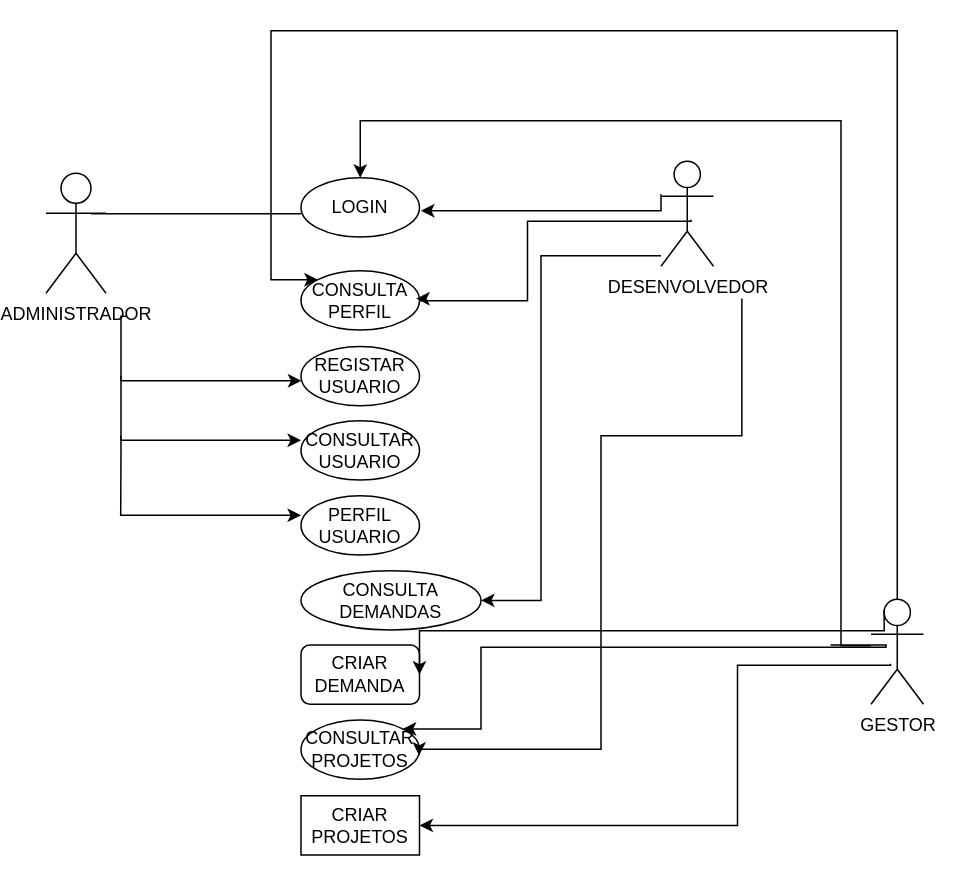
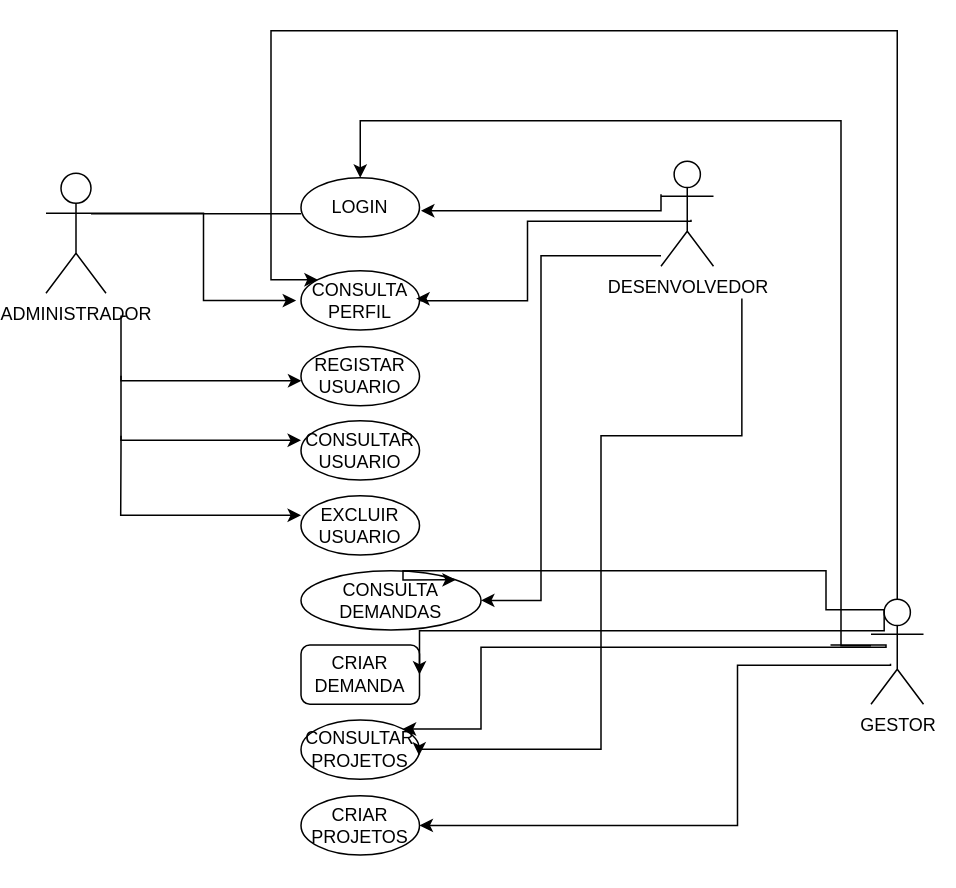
none -> (203, 300)
(360, 526) -> (360, 526)
none -> (636, 571)
(360, 825) -> (360, 825)
